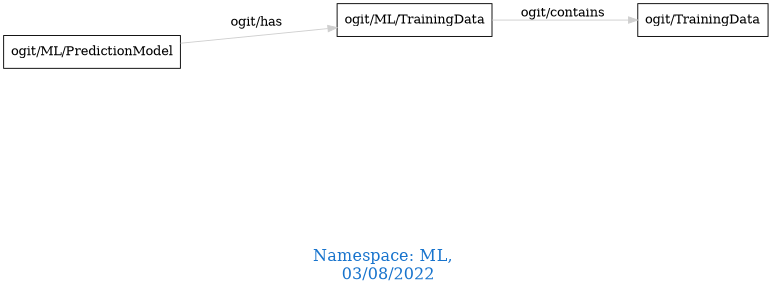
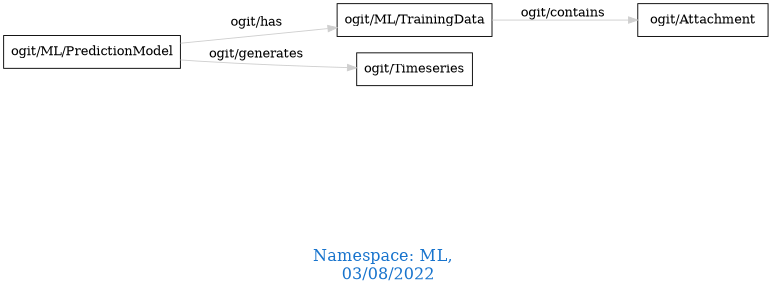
(703, 20) -> (703, 20)
none -> (415, 69)
